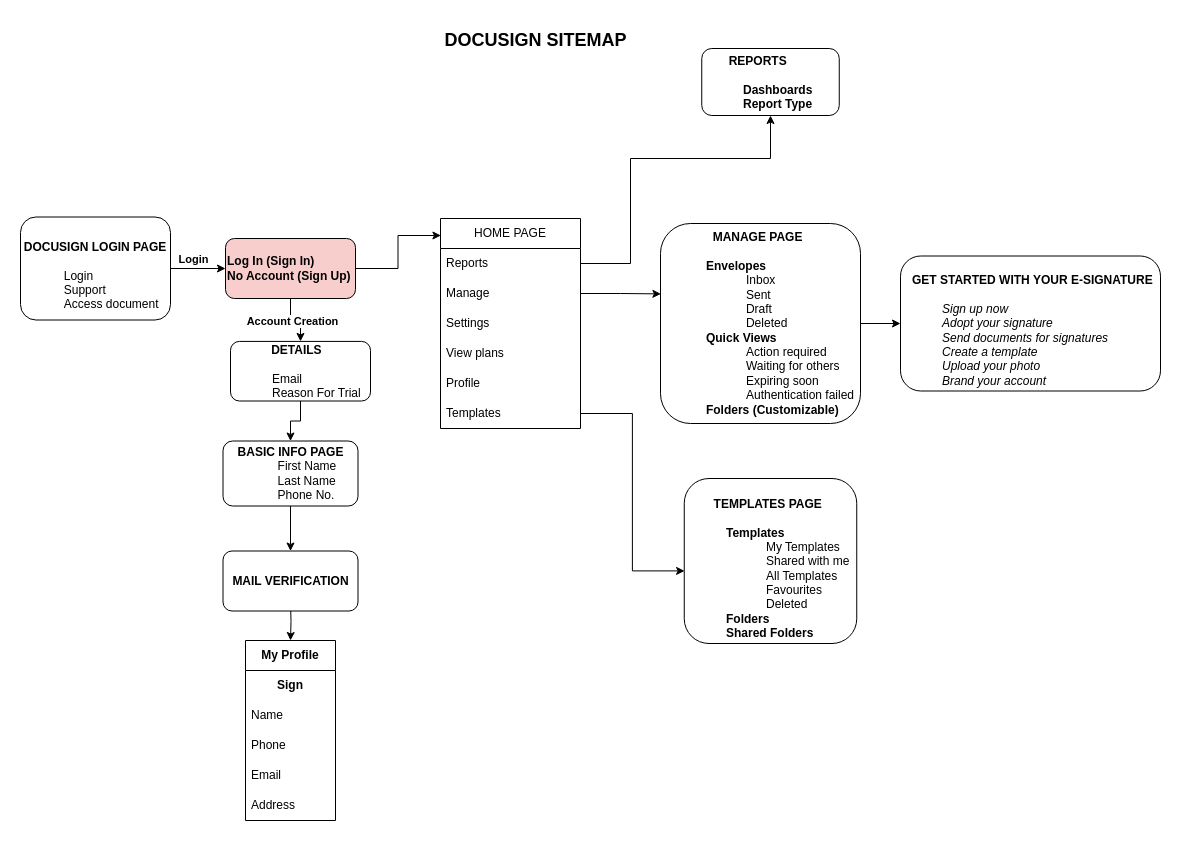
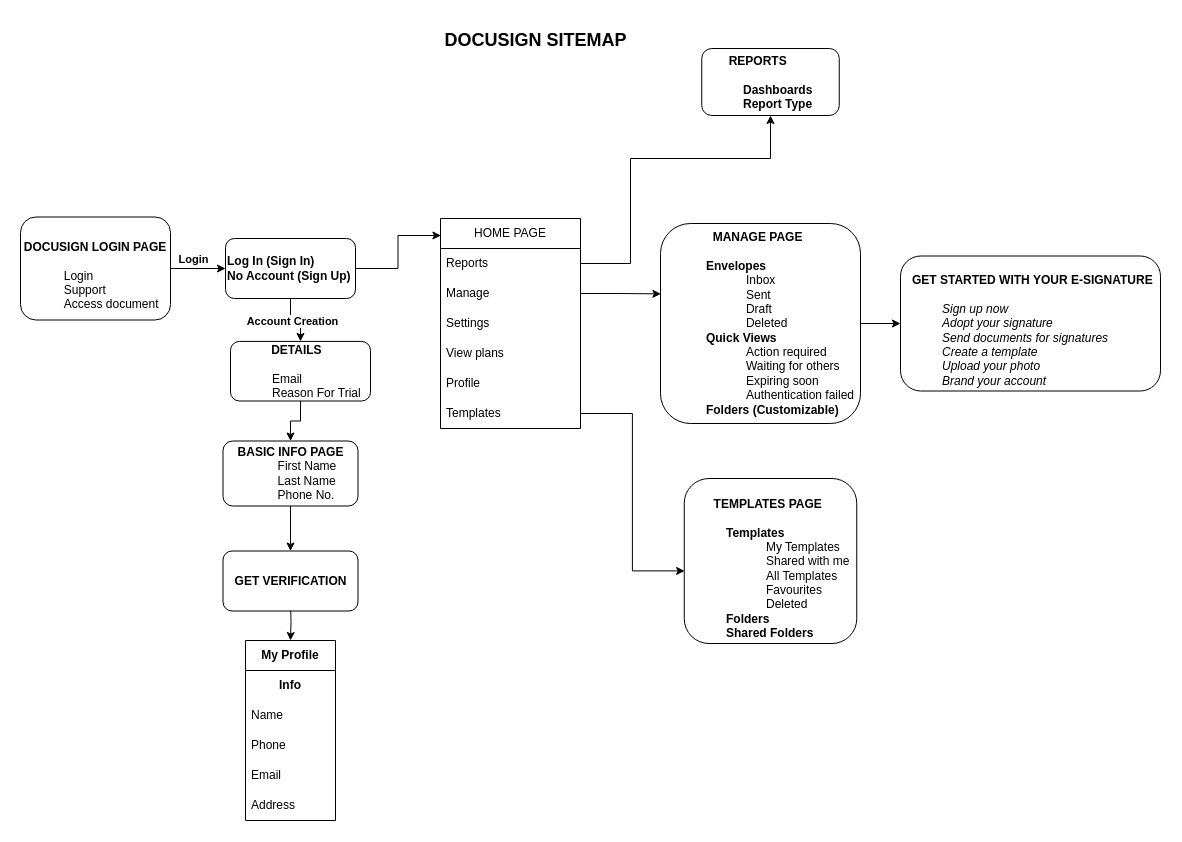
(291, 269) -> (291, 269)
(291, 582) -> (291, 582)
(291, 686) -> (291, 686)
